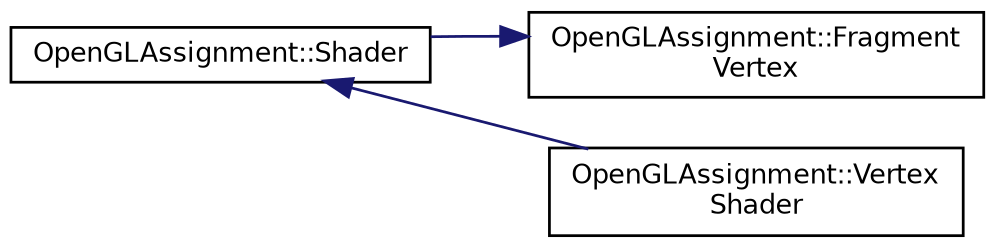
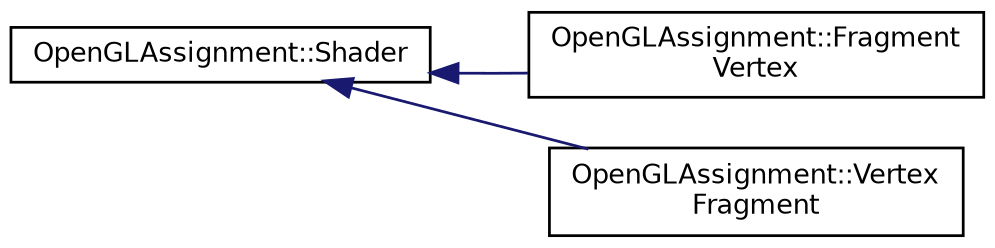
(466, 36) -> (493, 73)
(756, 192) -> (756, 192)
